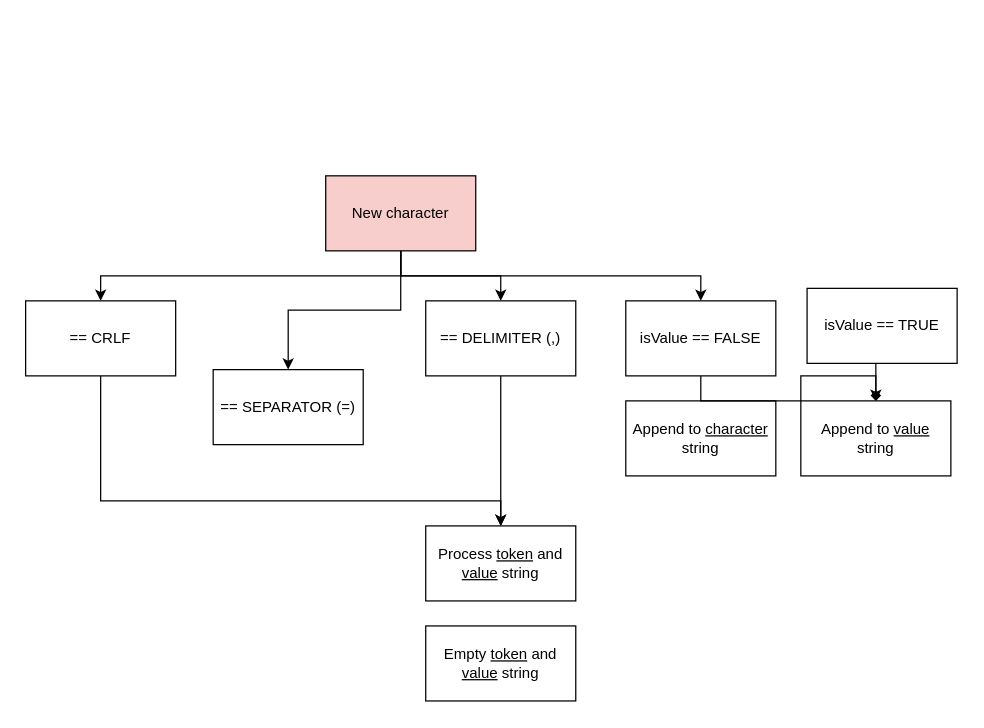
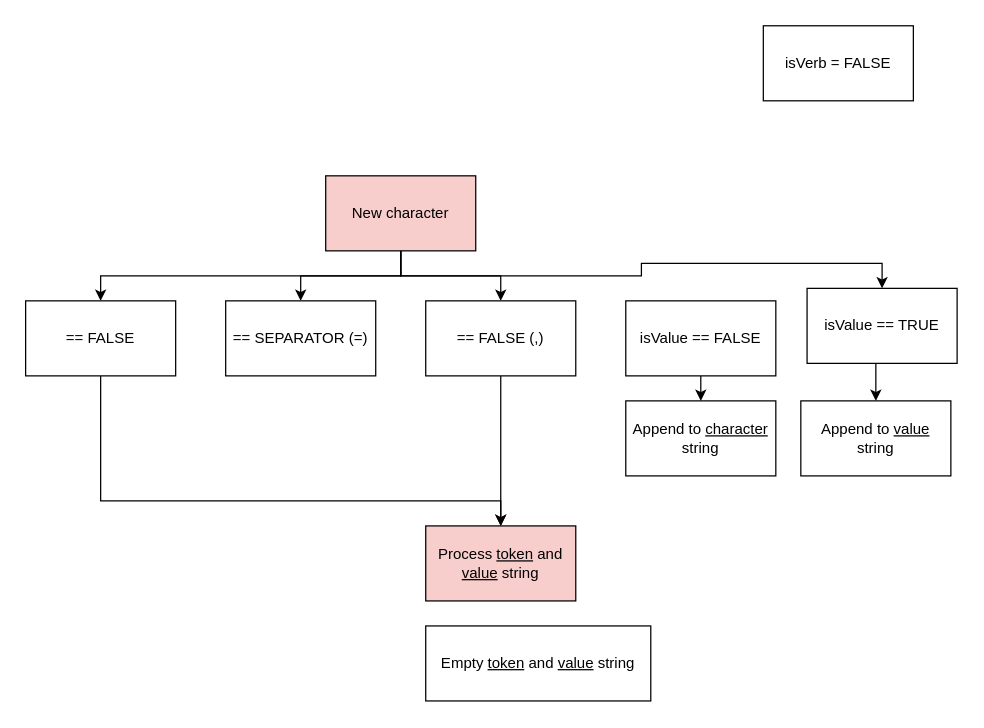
none -> (838, 63)
none -> (766, 263)
(680, 276) -> none
(101, 338) -> (101, 338)
(501, 338) -> (501, 338)
(876, 373) -> (876, 393)
(811, 376) -> (701, 391)
(288, 407) -> (301, 338)
(501, 563) -> (501, 563)
(501, 663) -> (538, 663)
